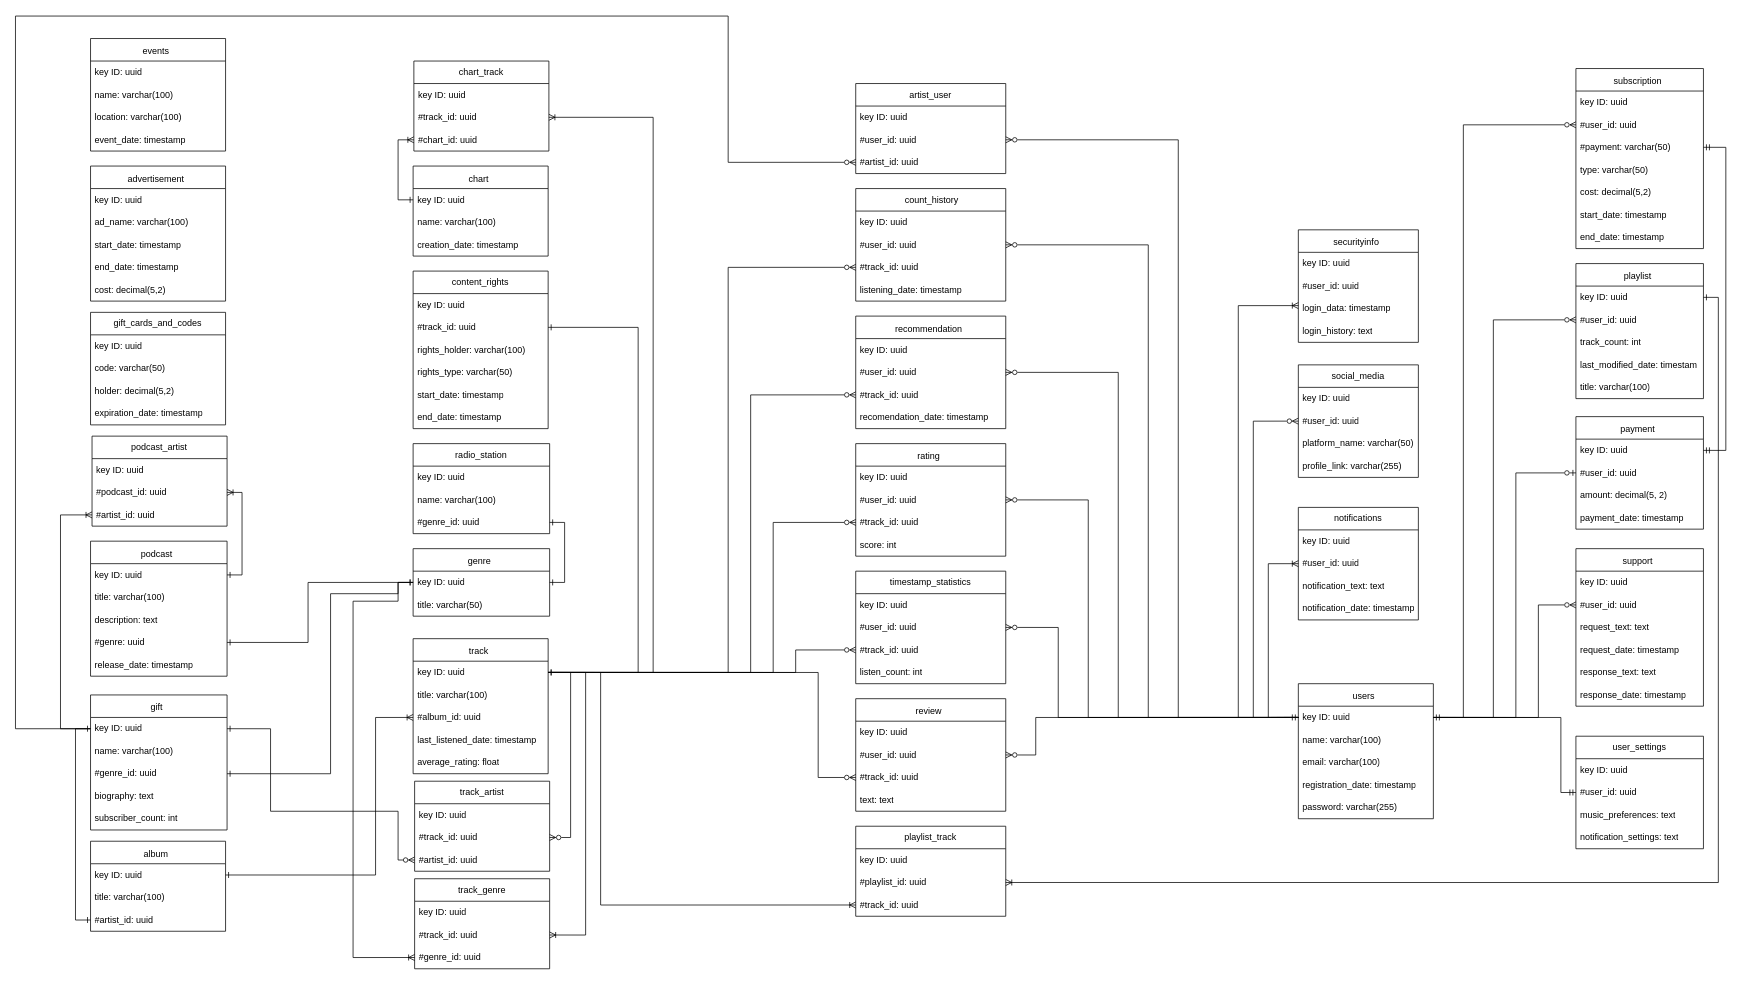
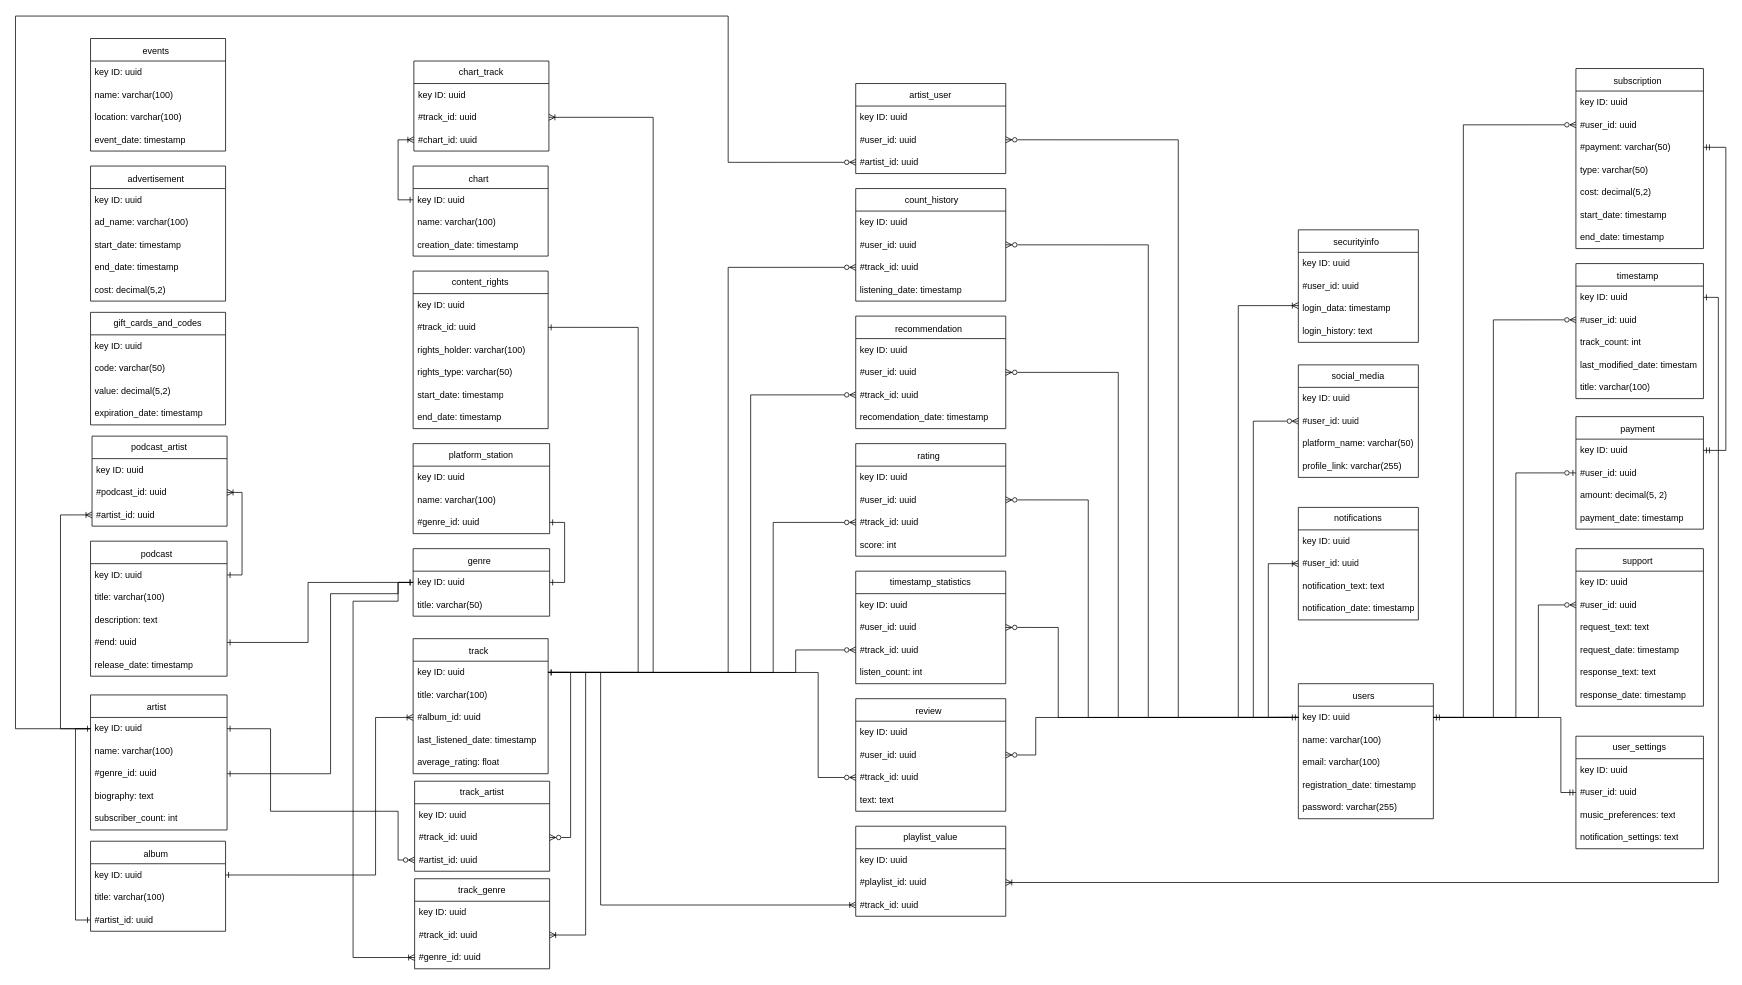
(1639, 275) -> (1639, 275)
(138, 391) -> (136, 391)
(481, 455) -> (481, 455)
(122, 642) -> (117, 642)
(159, 706) -> (159, 706)
(930, 837) -> (930, 837)
